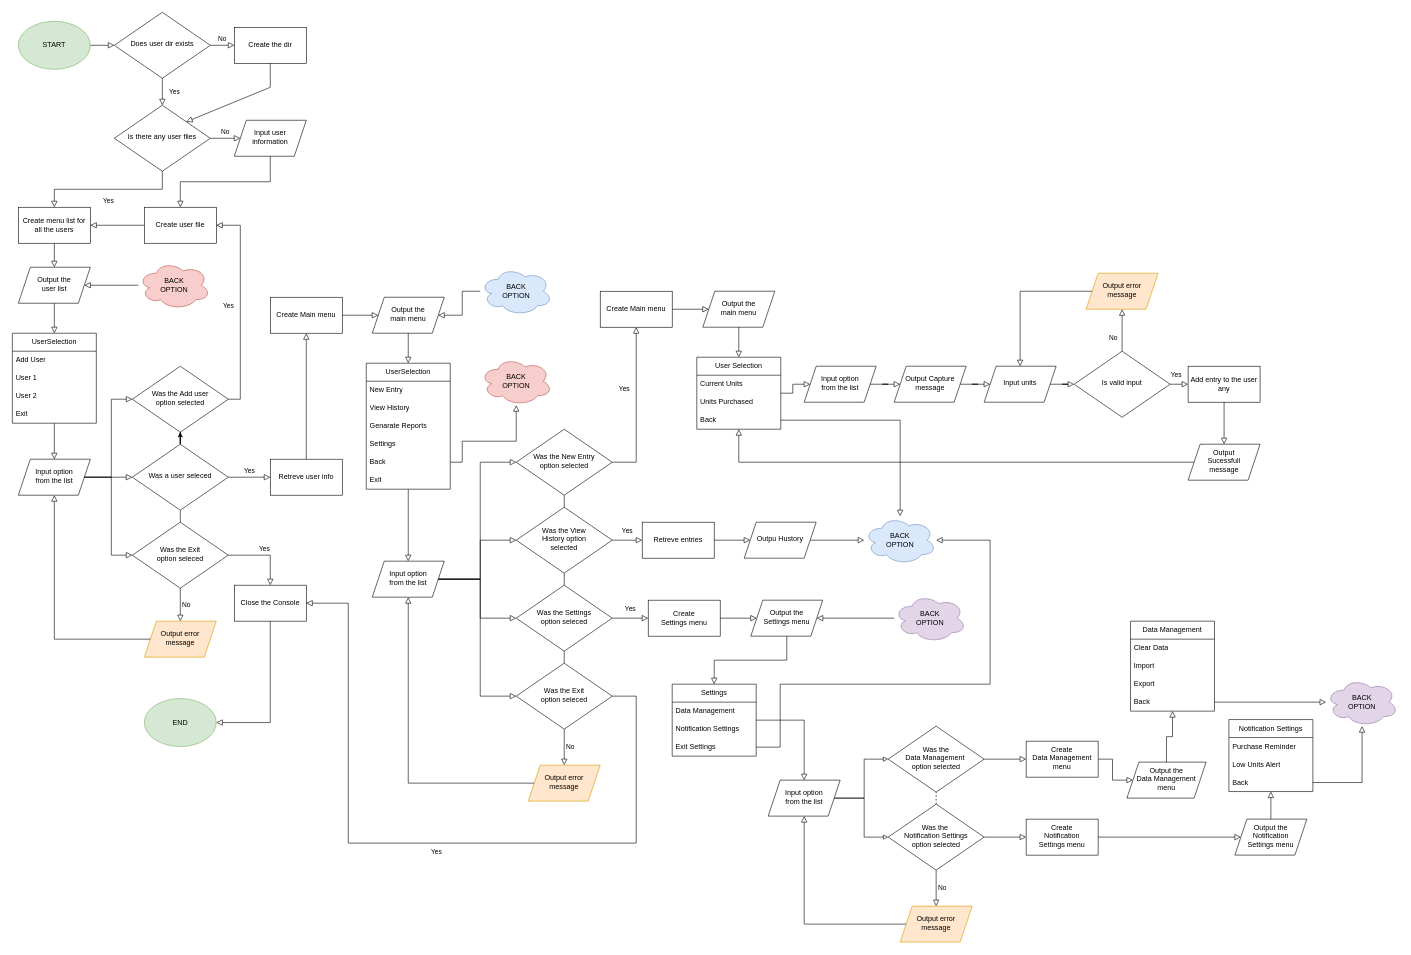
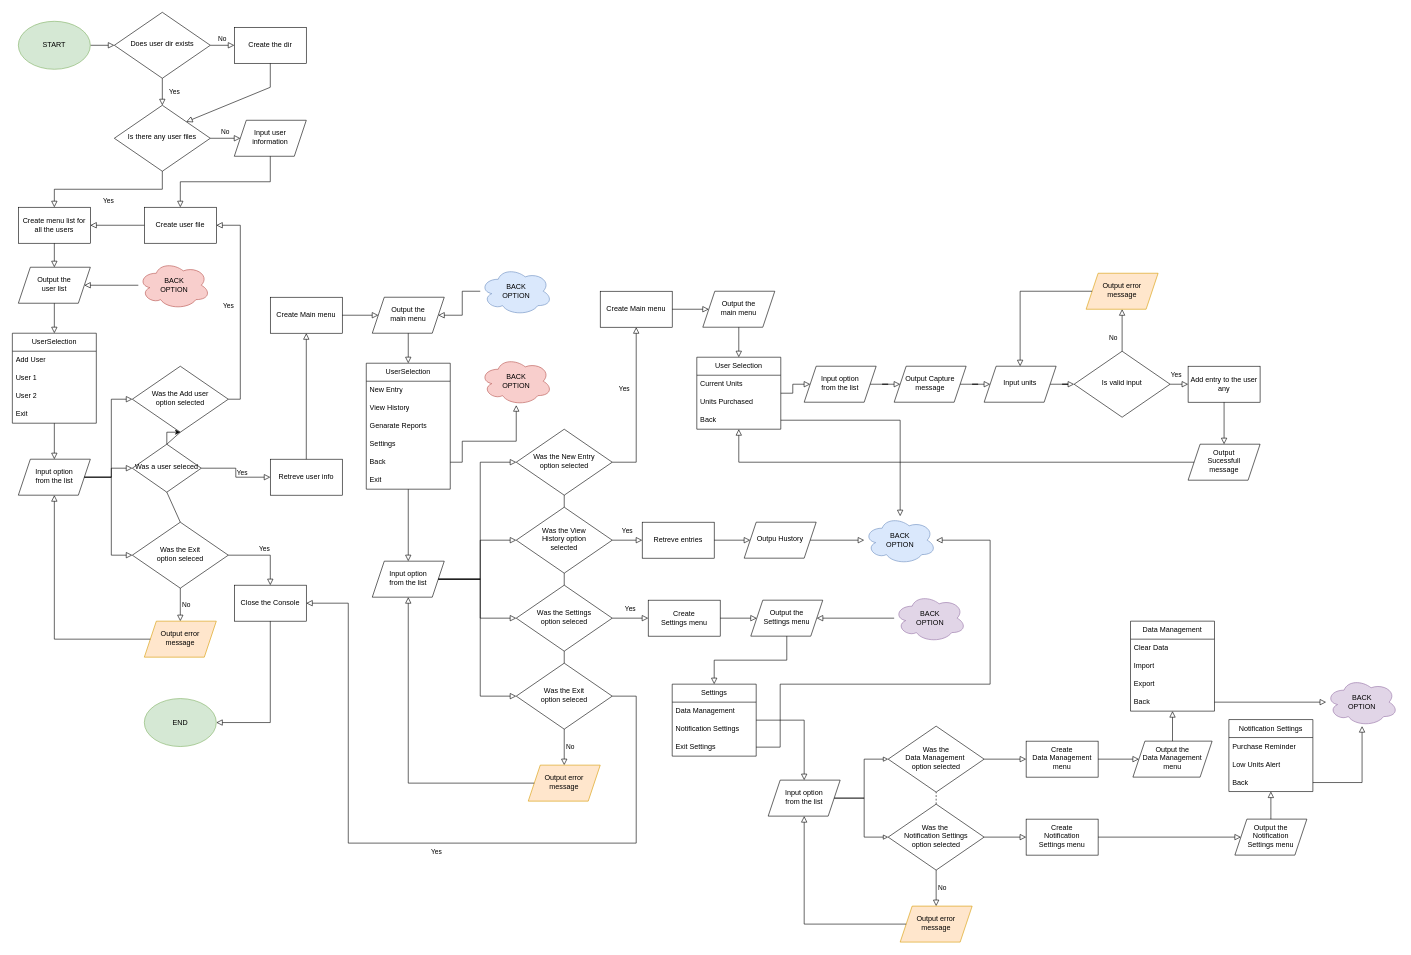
(180, 477) -> (167, 468)
(1167, 780) -> (1173, 759)
